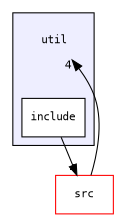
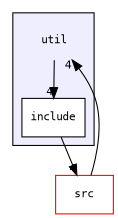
none -> (54, 74)
